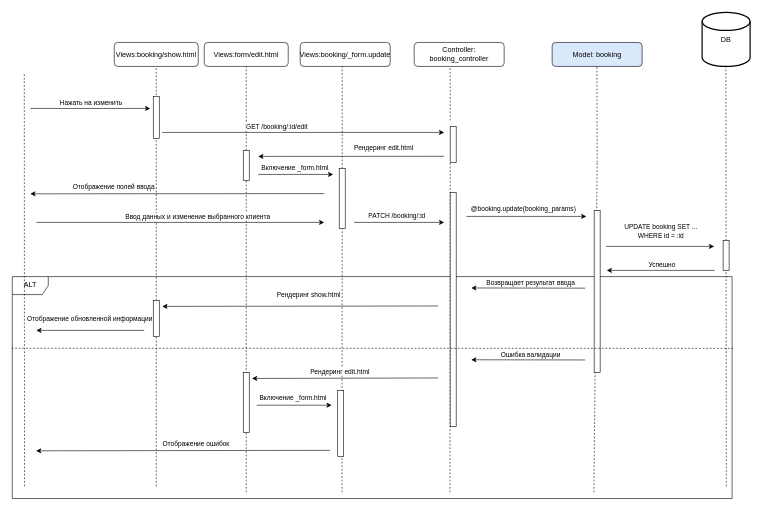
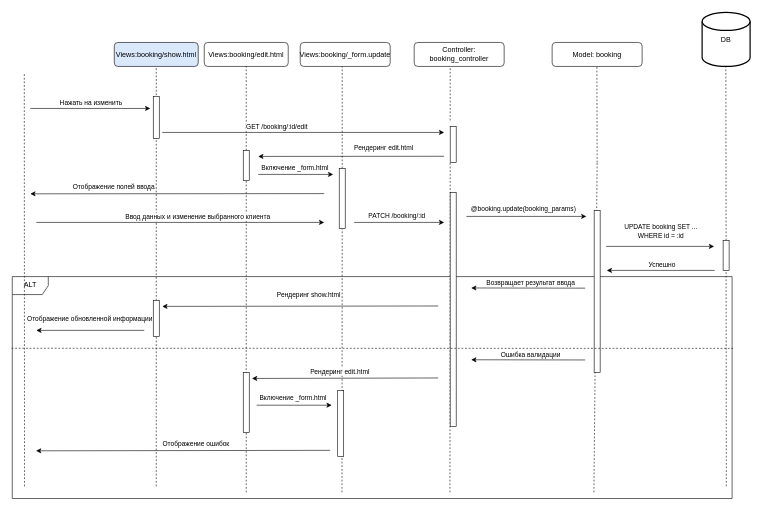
(156, 54) -> (156, 54)
(246, 54) -> (246, 54)
(597, 54) -> (597, 54)
